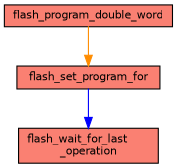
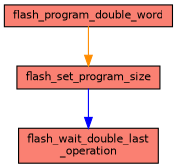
(88, 78) -> (88, 78)
(88, 146) -> (88, 146)
